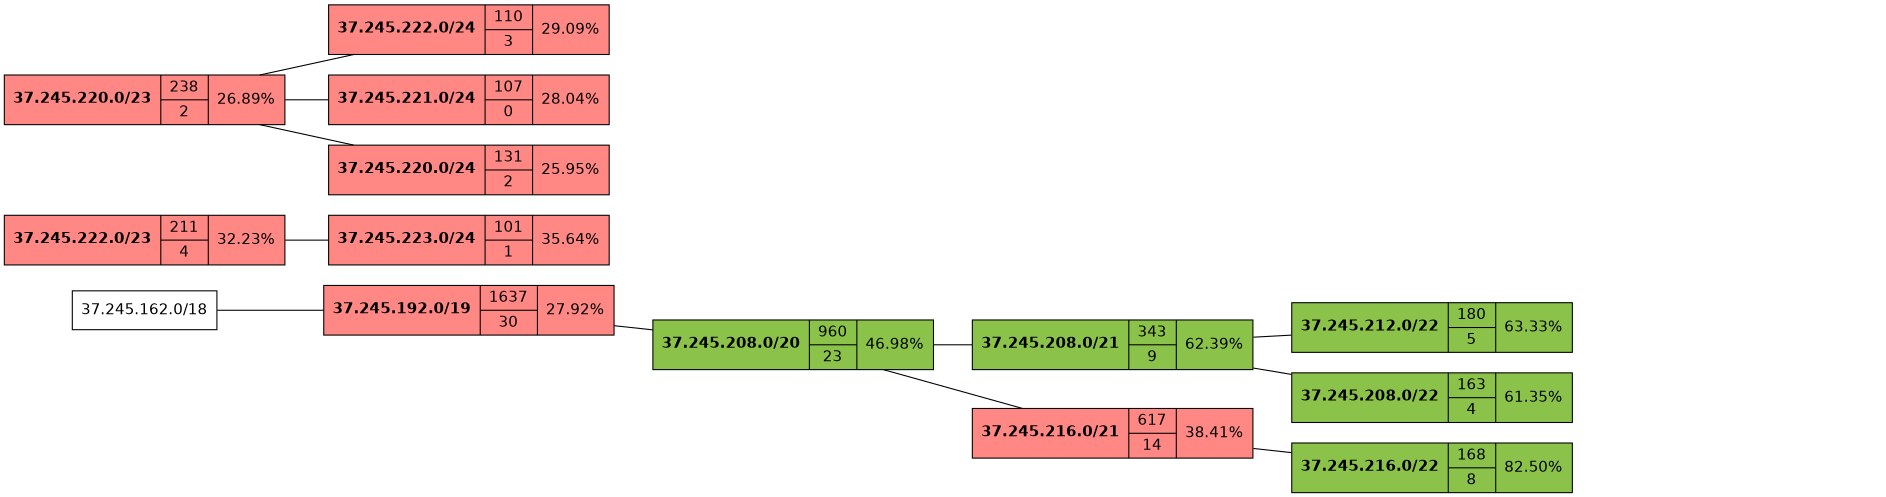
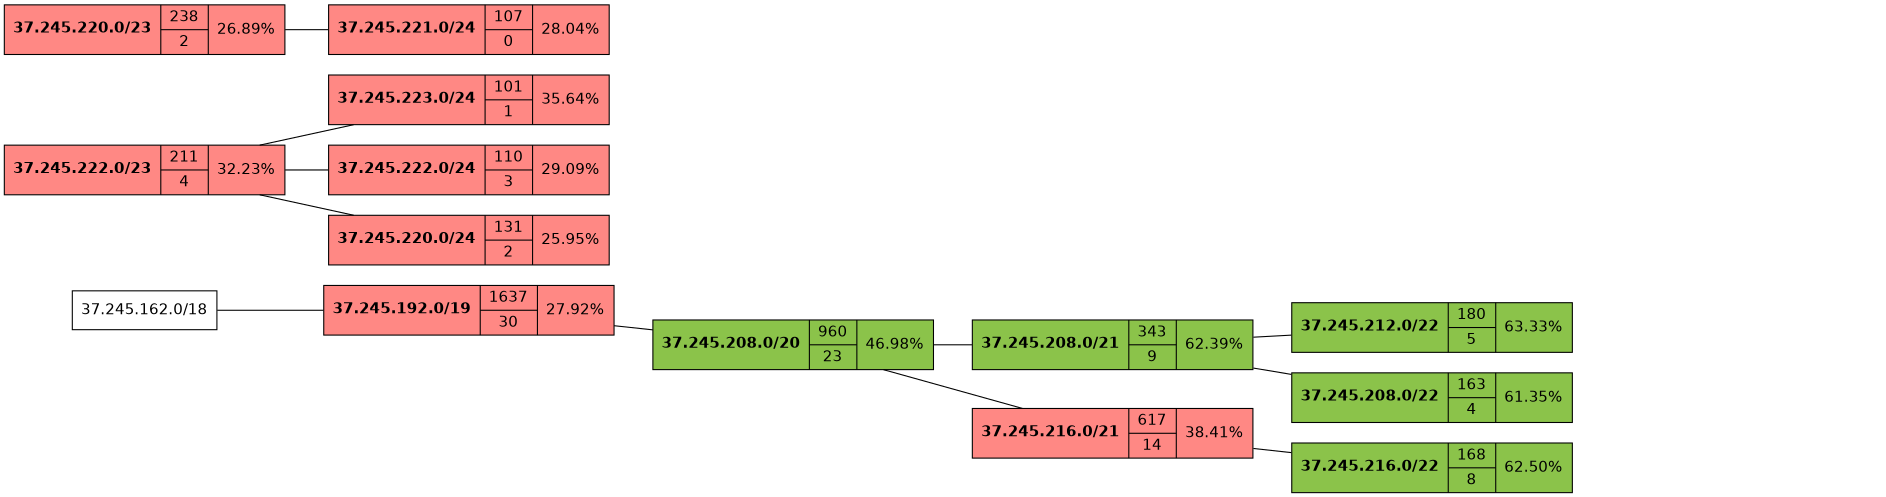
(307, 65) -> (307, 170)
(307, 135) -> (307, 205)
(1534, 467) -> (1534, 467)
